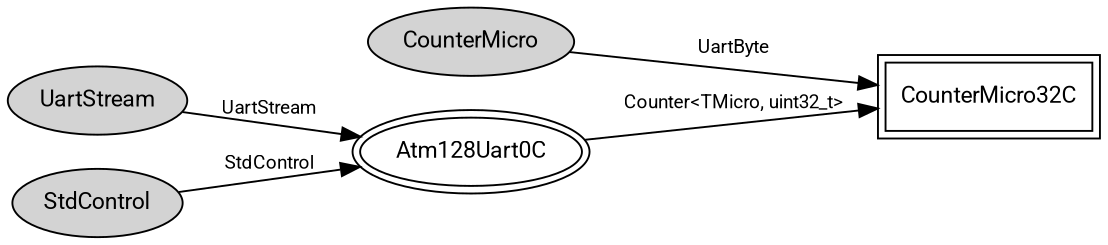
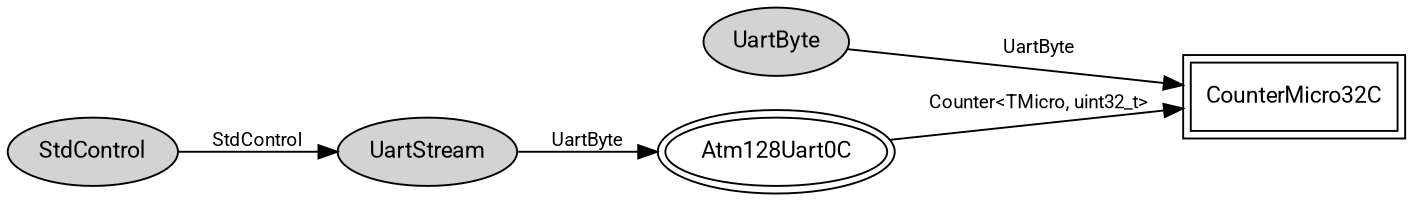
(471, 42) -> (776, 42)
(270, 109) -> (588, 141)
(260, 181) -> (248, 152)
